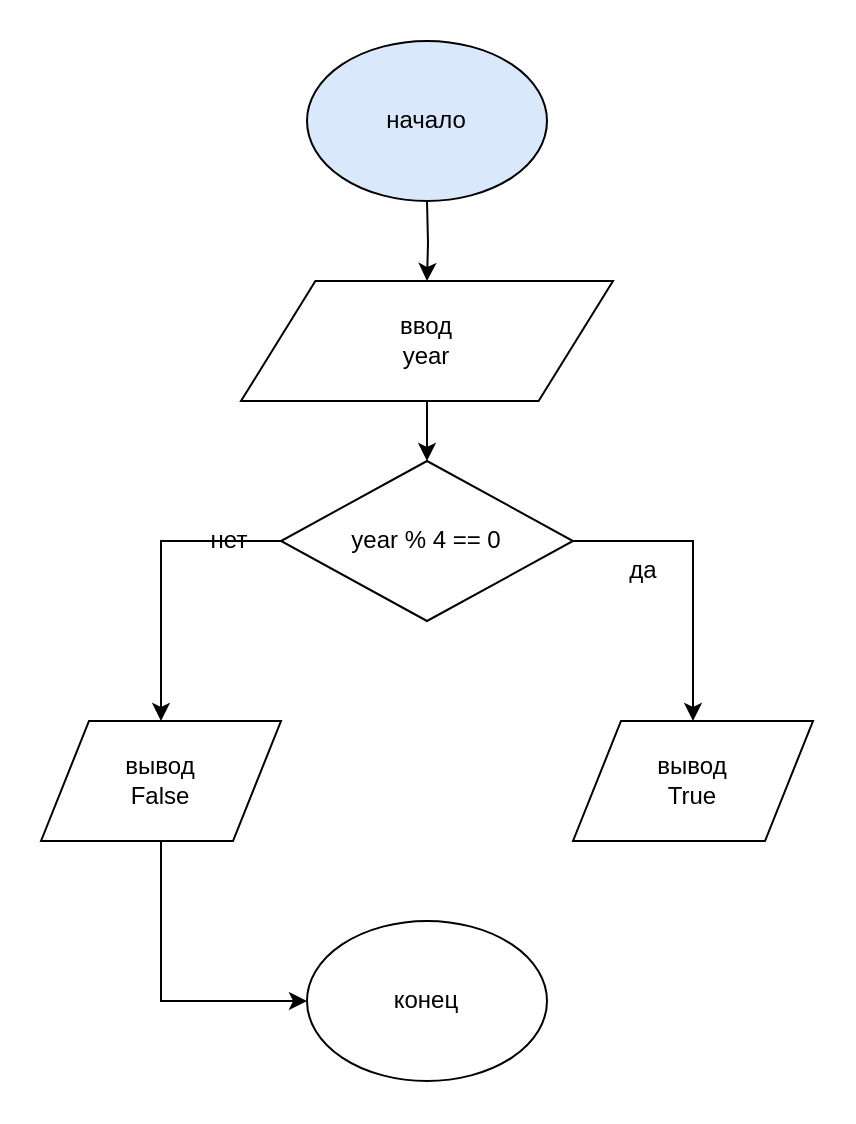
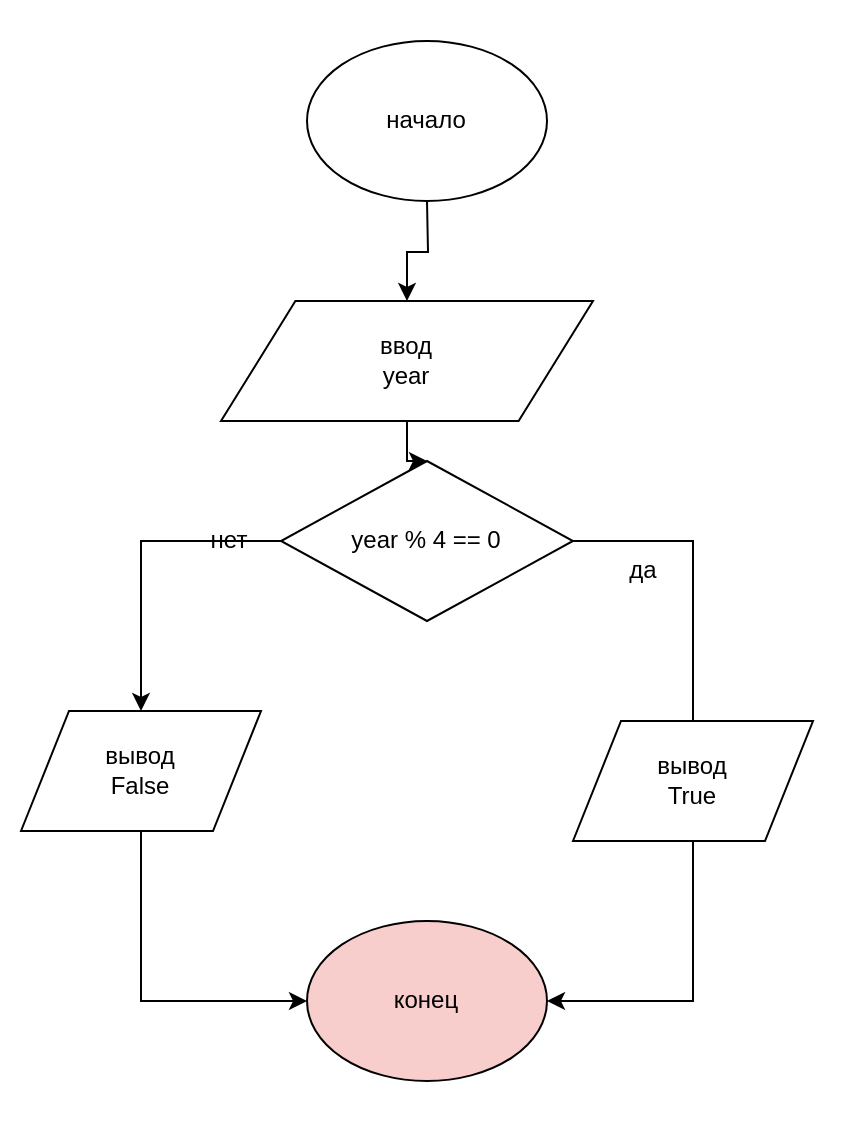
(427, 121) -> (427, 121)
(427, 341) -> (407, 361)
(693, 706) -> (693, 711)
(161, 781) -> (141, 771)
none -> (693, 987)
(427, 1001) -> (427, 1001)
